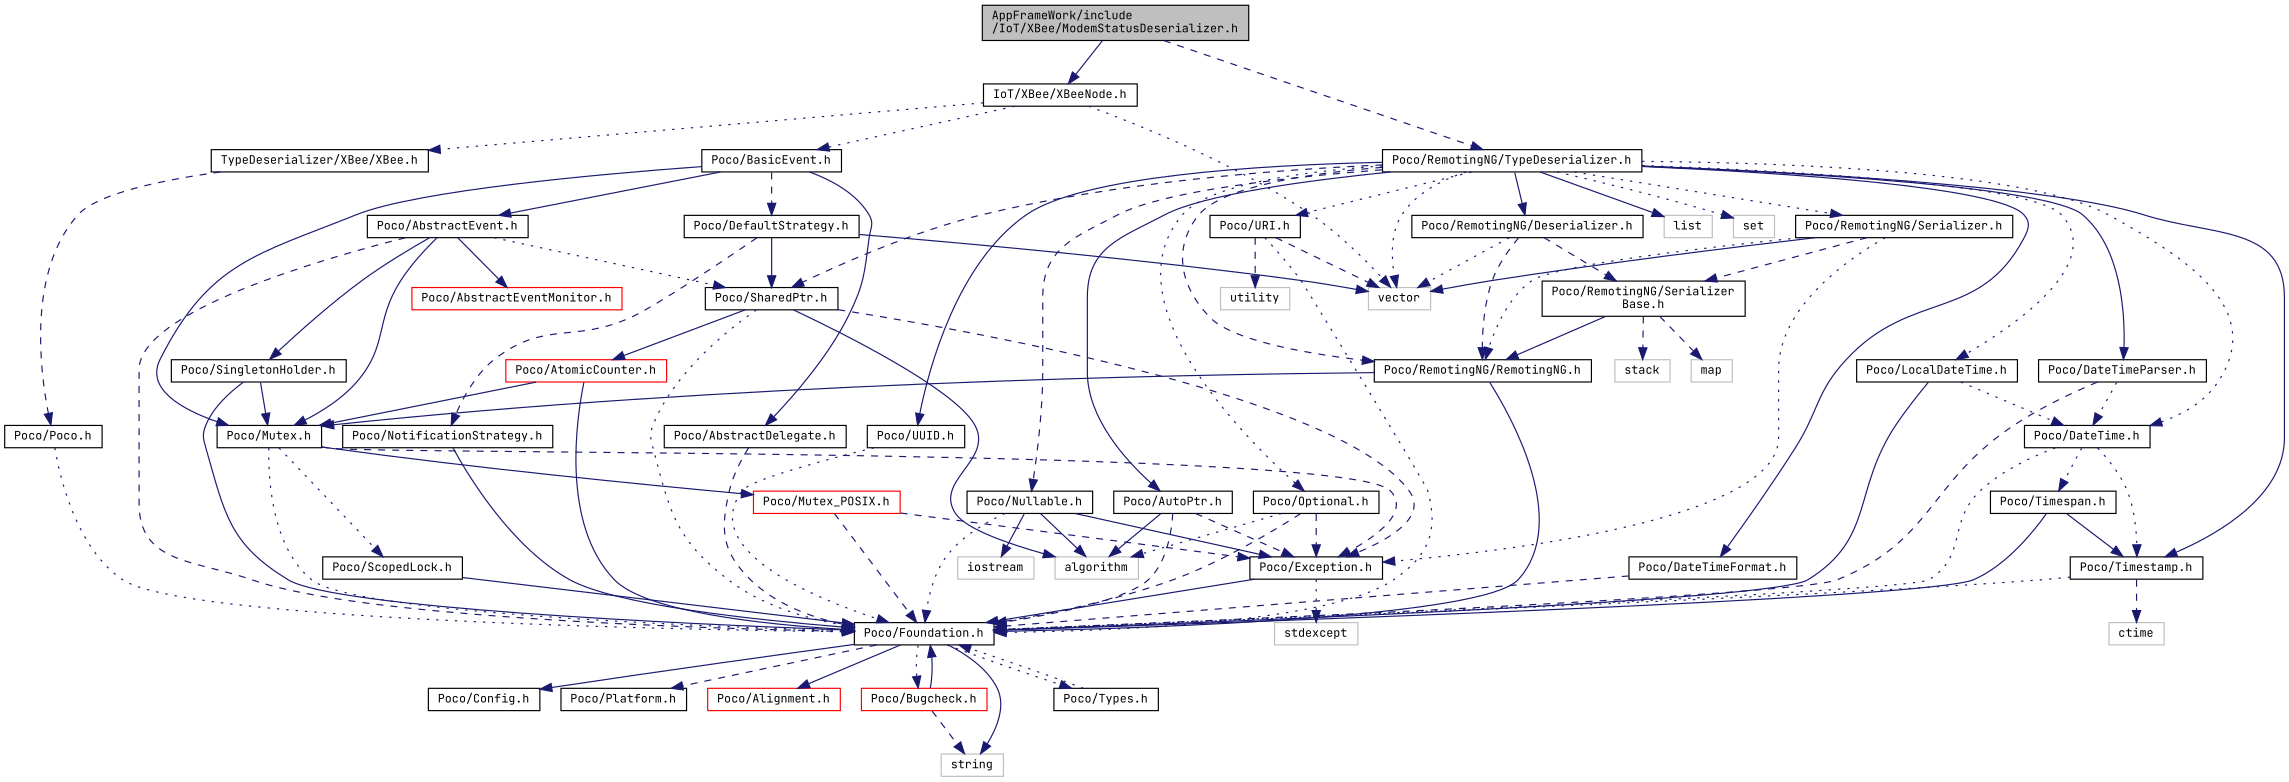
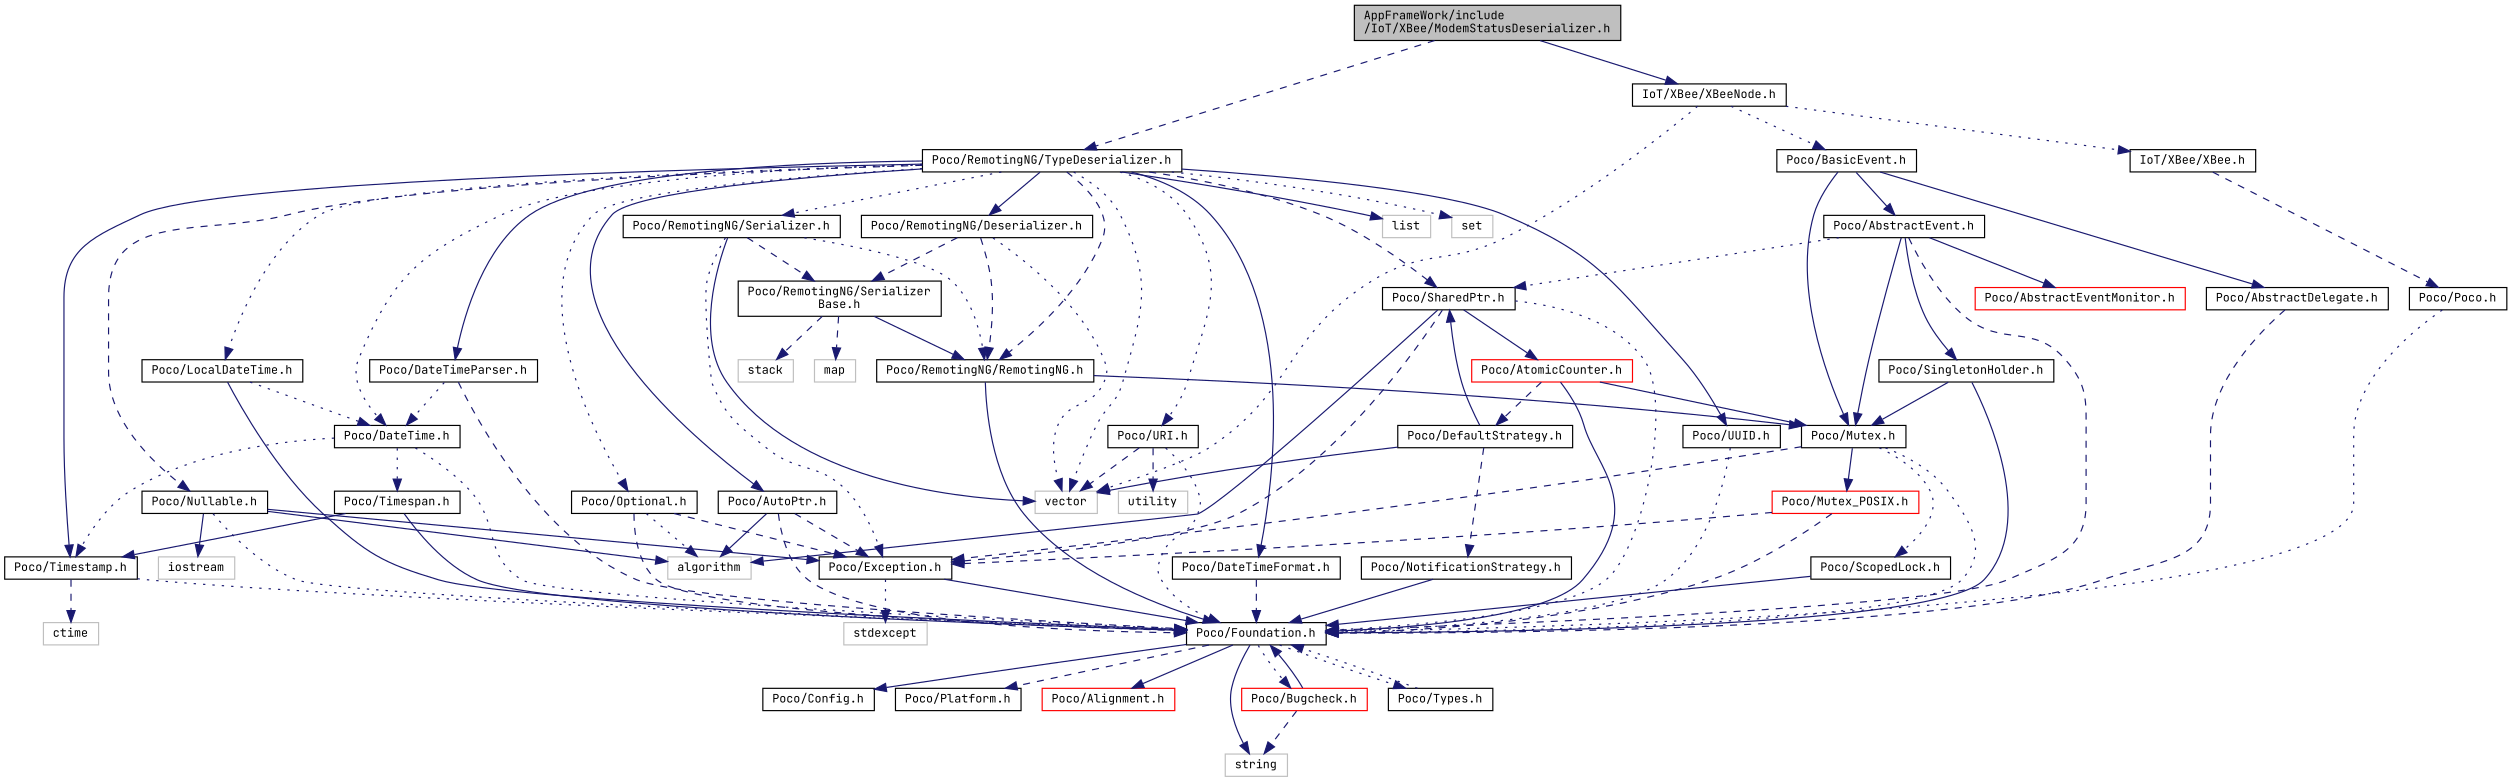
(320, 161) -> (2193, 161)
(772, 188) -> (1530, 393)
